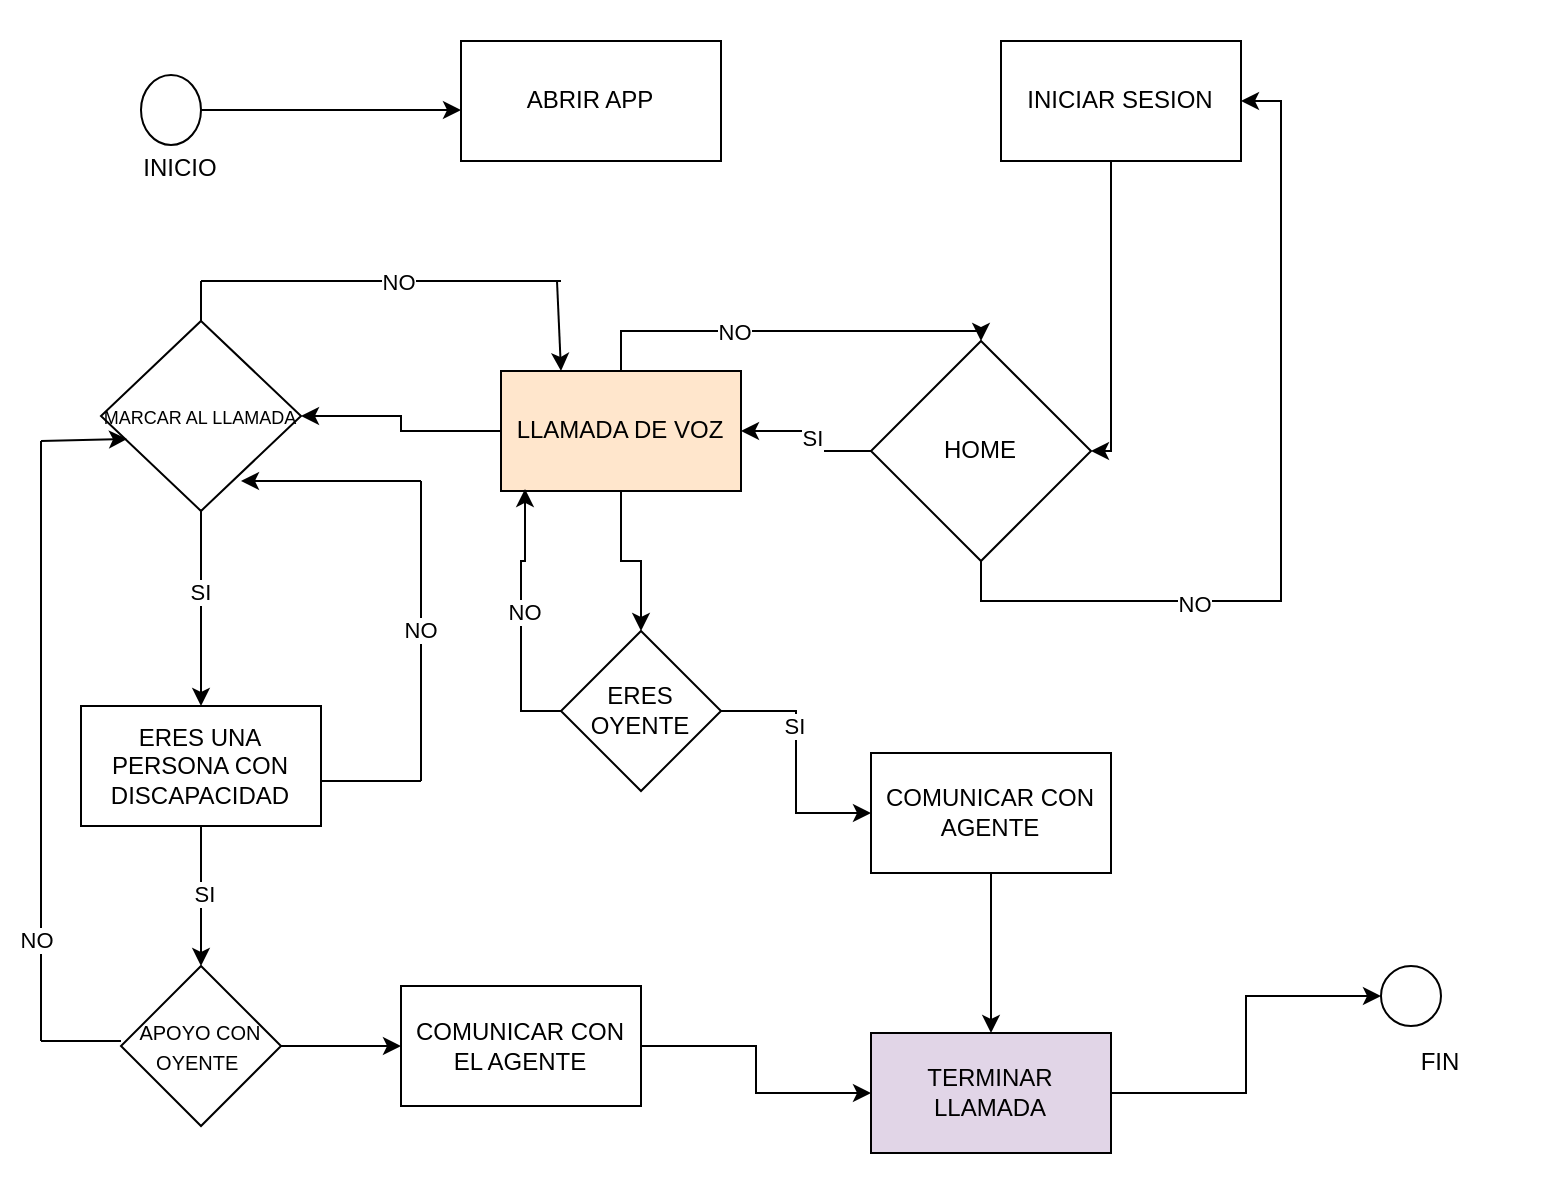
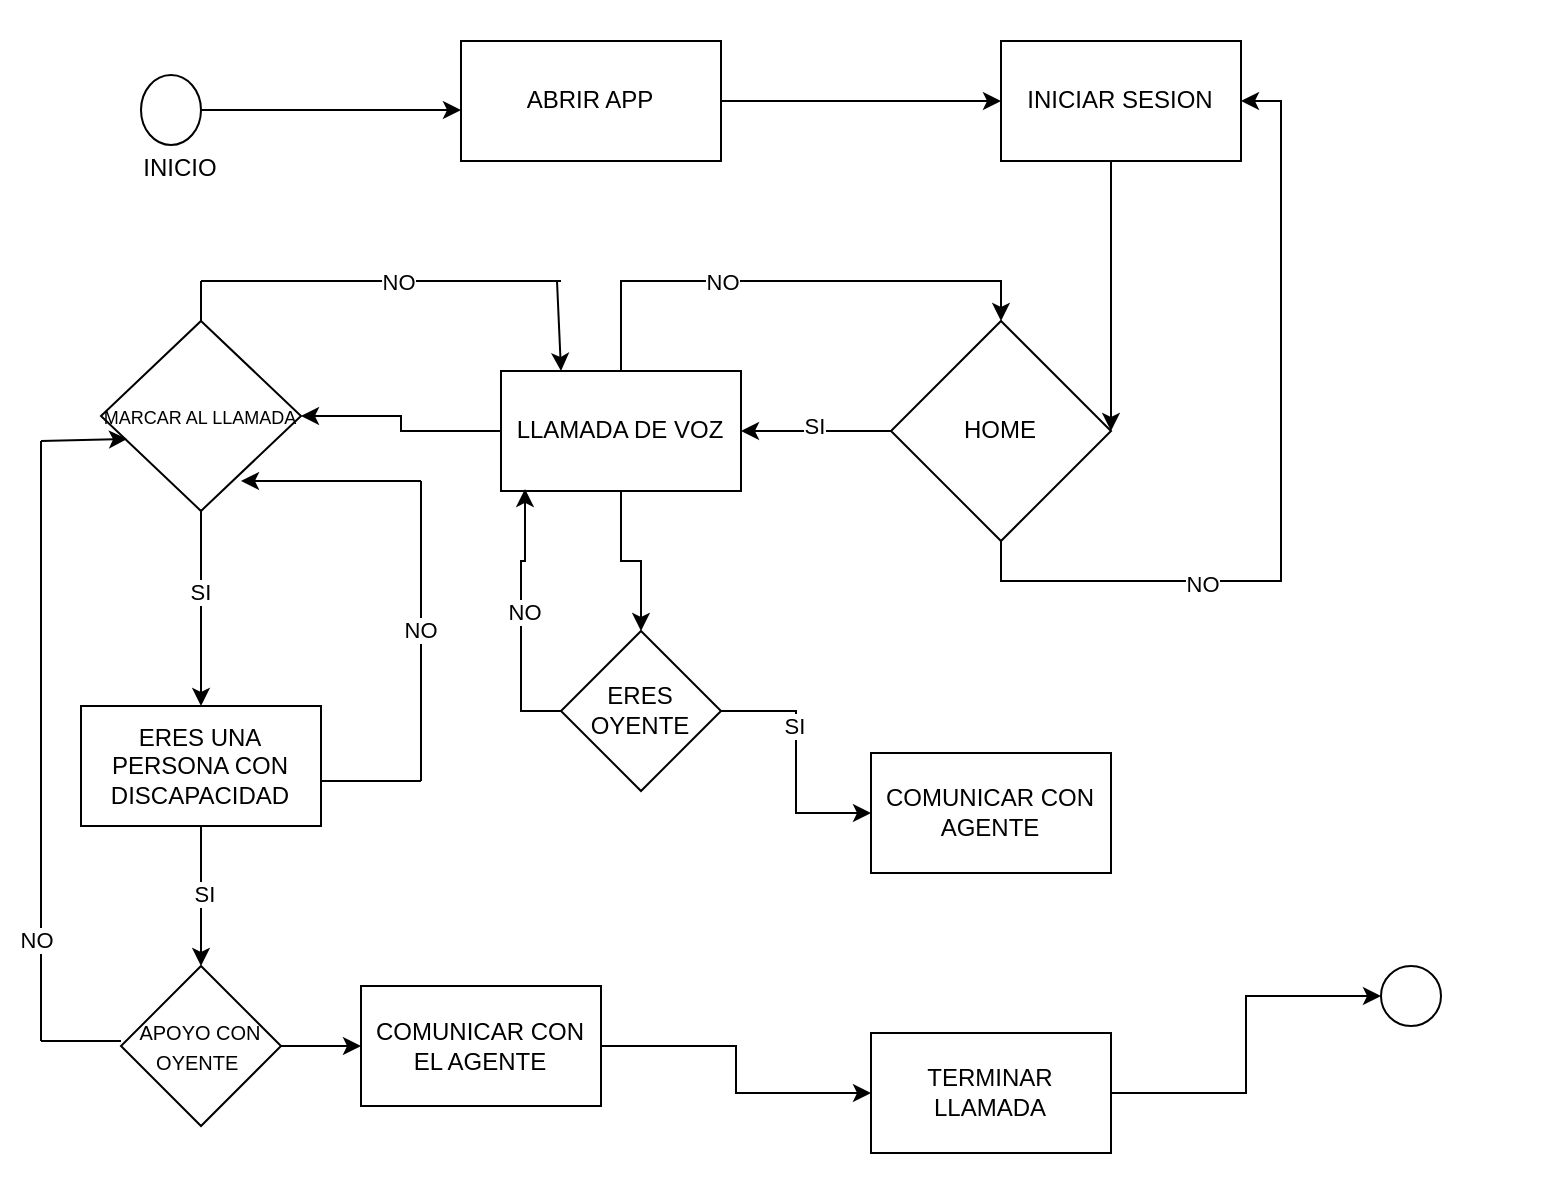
none -> (854, 101)
(621, 431) -> (621, 431)
(981, 451) -> (1001, 431)
(991, 946) -> none
(521, 1046) -> (481, 1046)
(1441, 1063) -> none
(991, 1093) -> (991, 1093)
